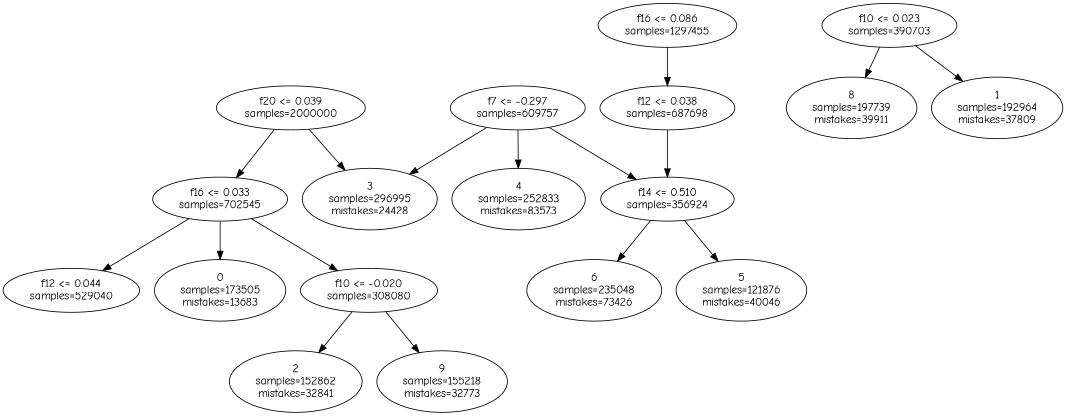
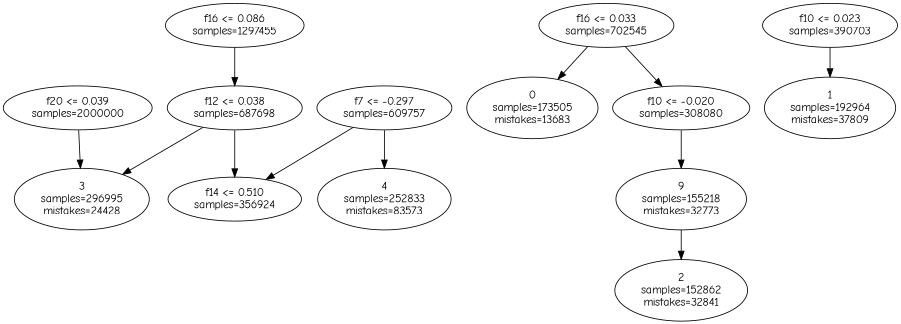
(852, 108) -> none
(452, 149) -> (166, 149)
(258, 150) -> none
(71, 290) -> none
(594, 290) -> none
(741, 290) -> none
(338, 329) -> (681, 240)
